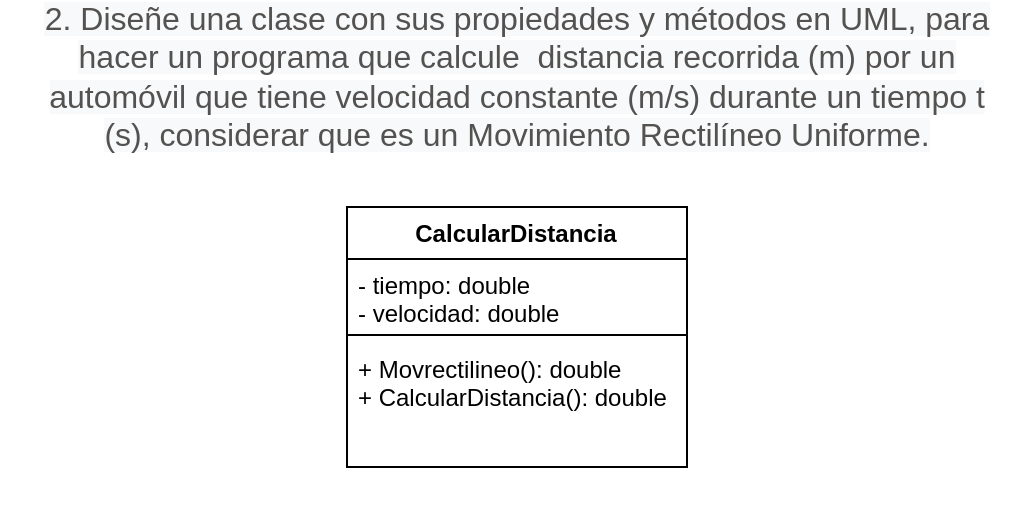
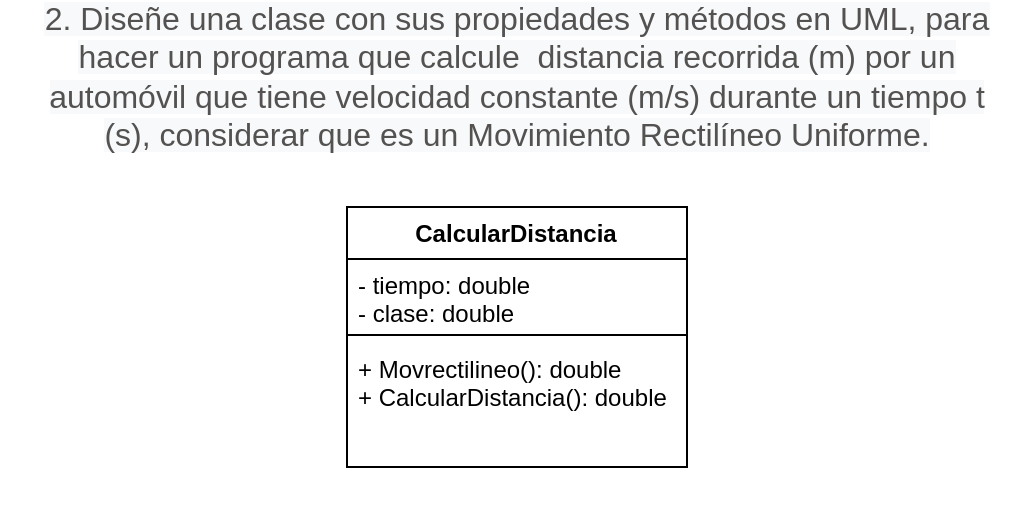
(468, 302) -> (451, 302)
